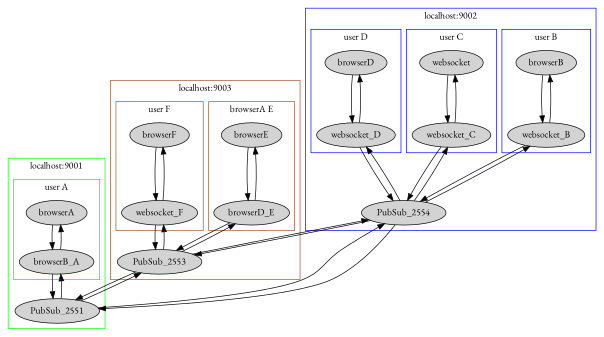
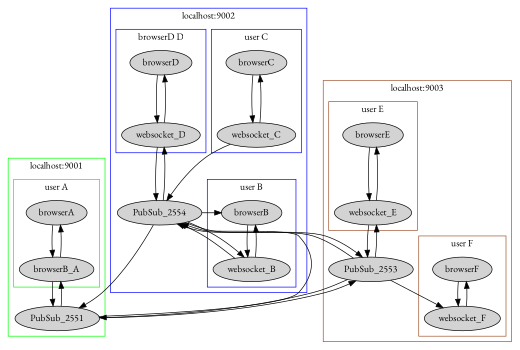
(356, 37) -> (161, 37)
(451, 63) -> (256, 63)
(252, 109) -> (373, 109)
(430, 177) -> (208, 213)
(252, 213) -> (373, 213)
(155, 235) -> none
